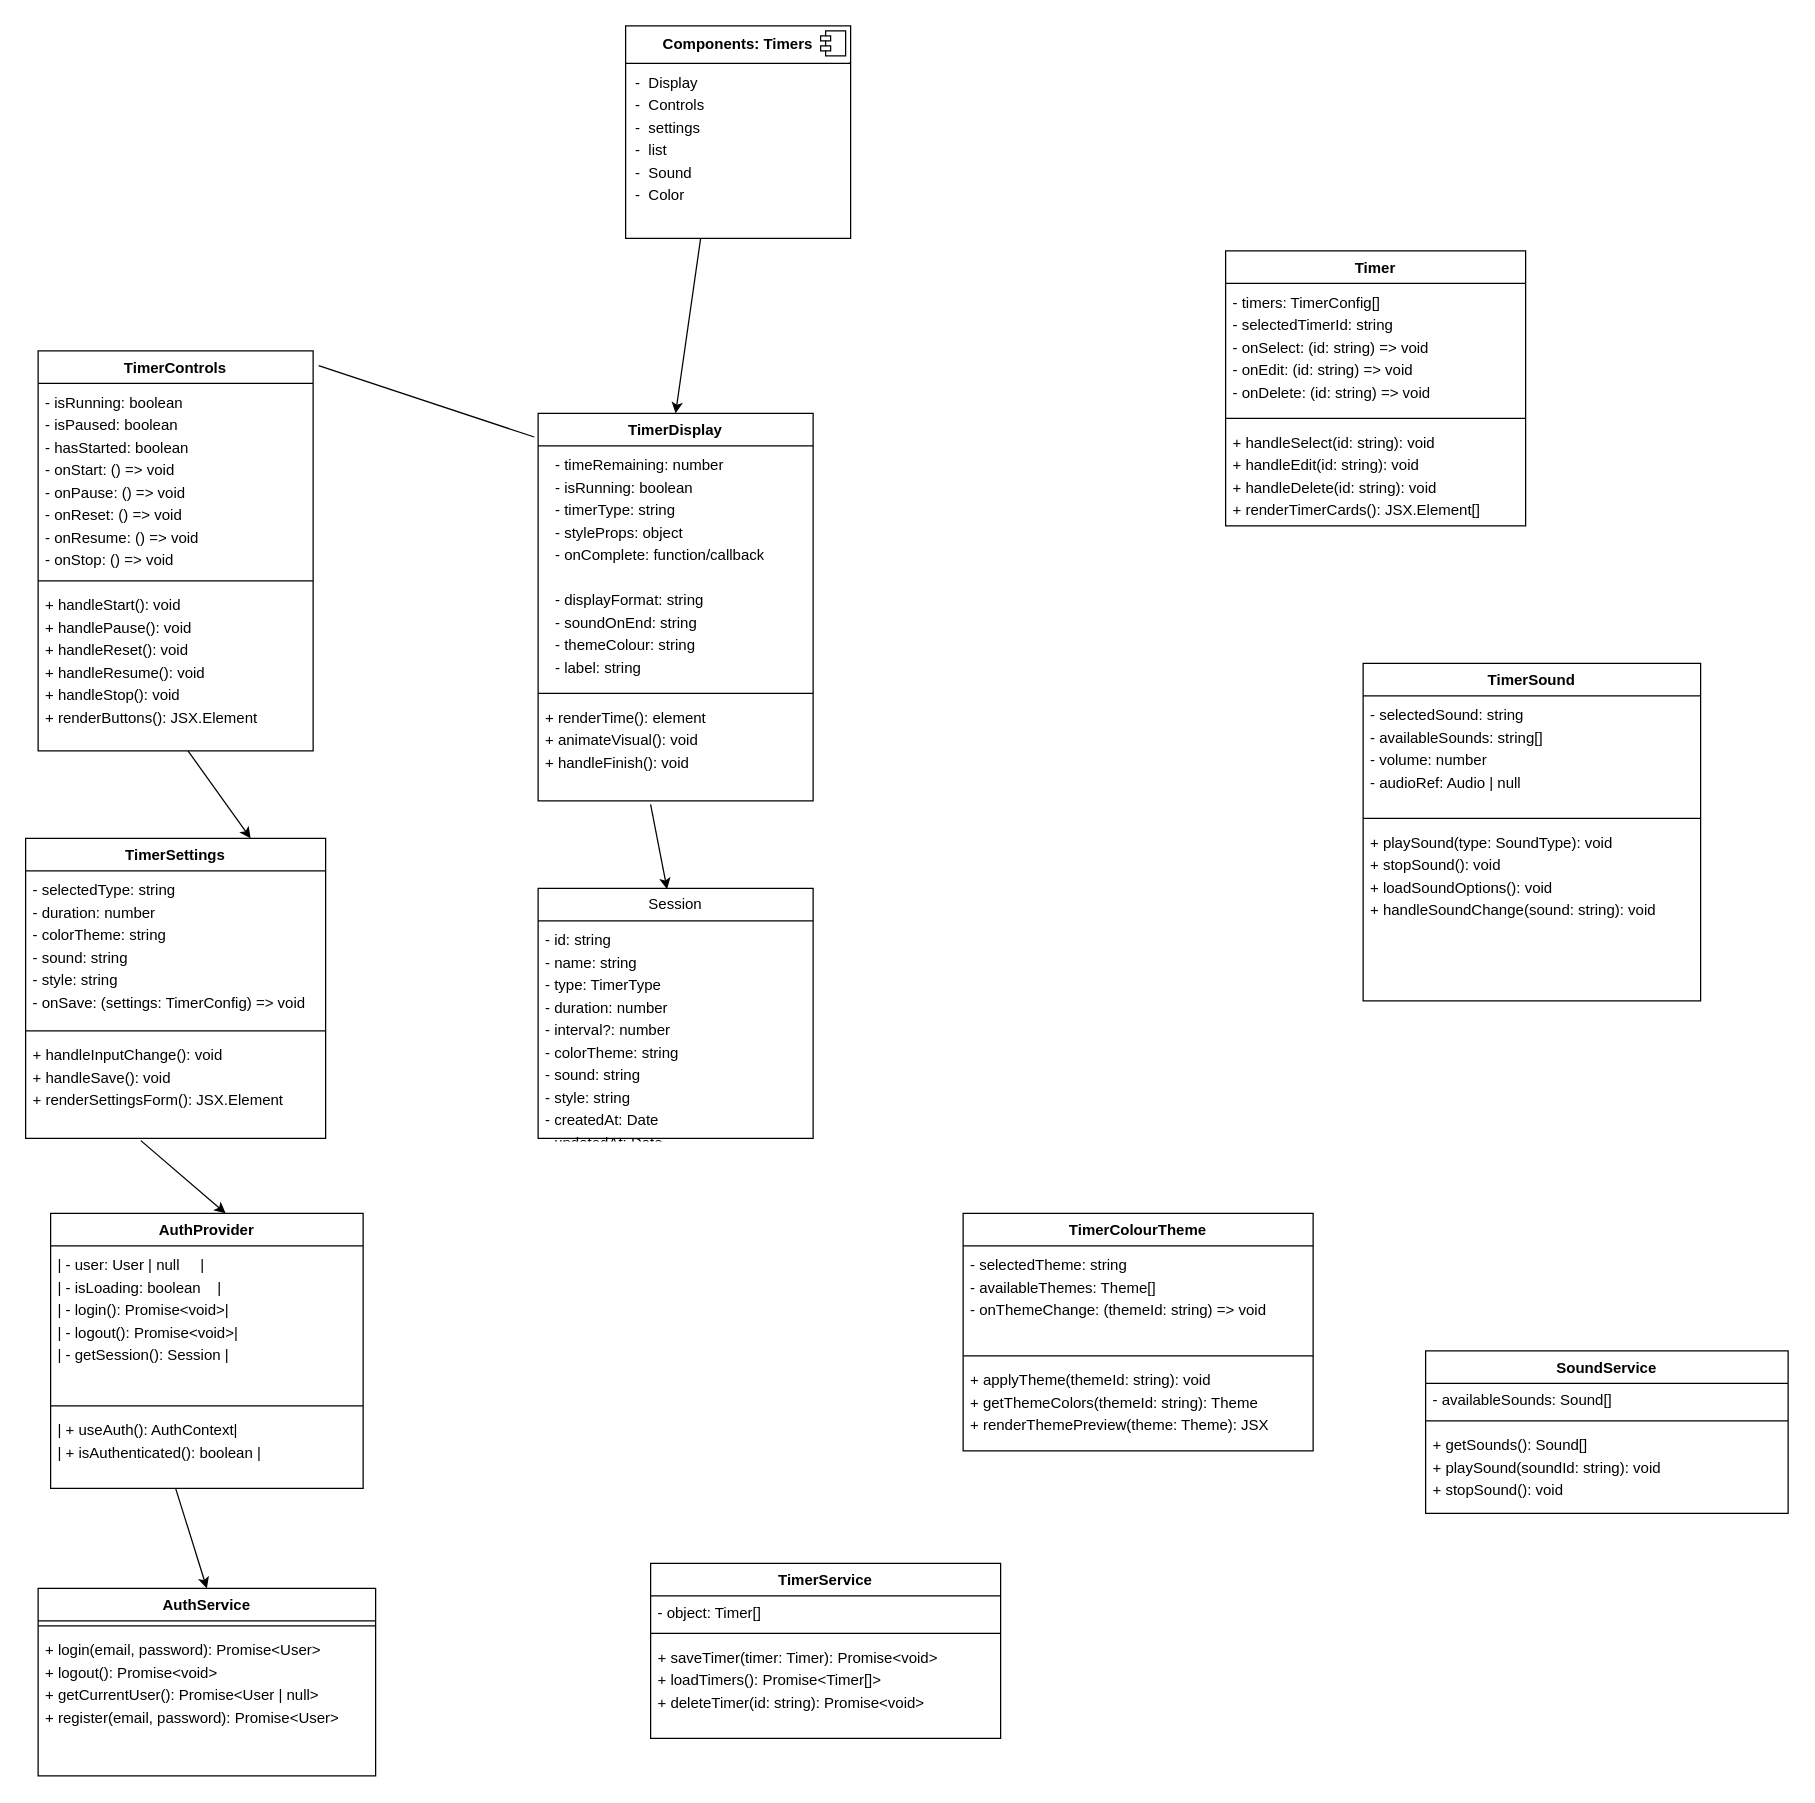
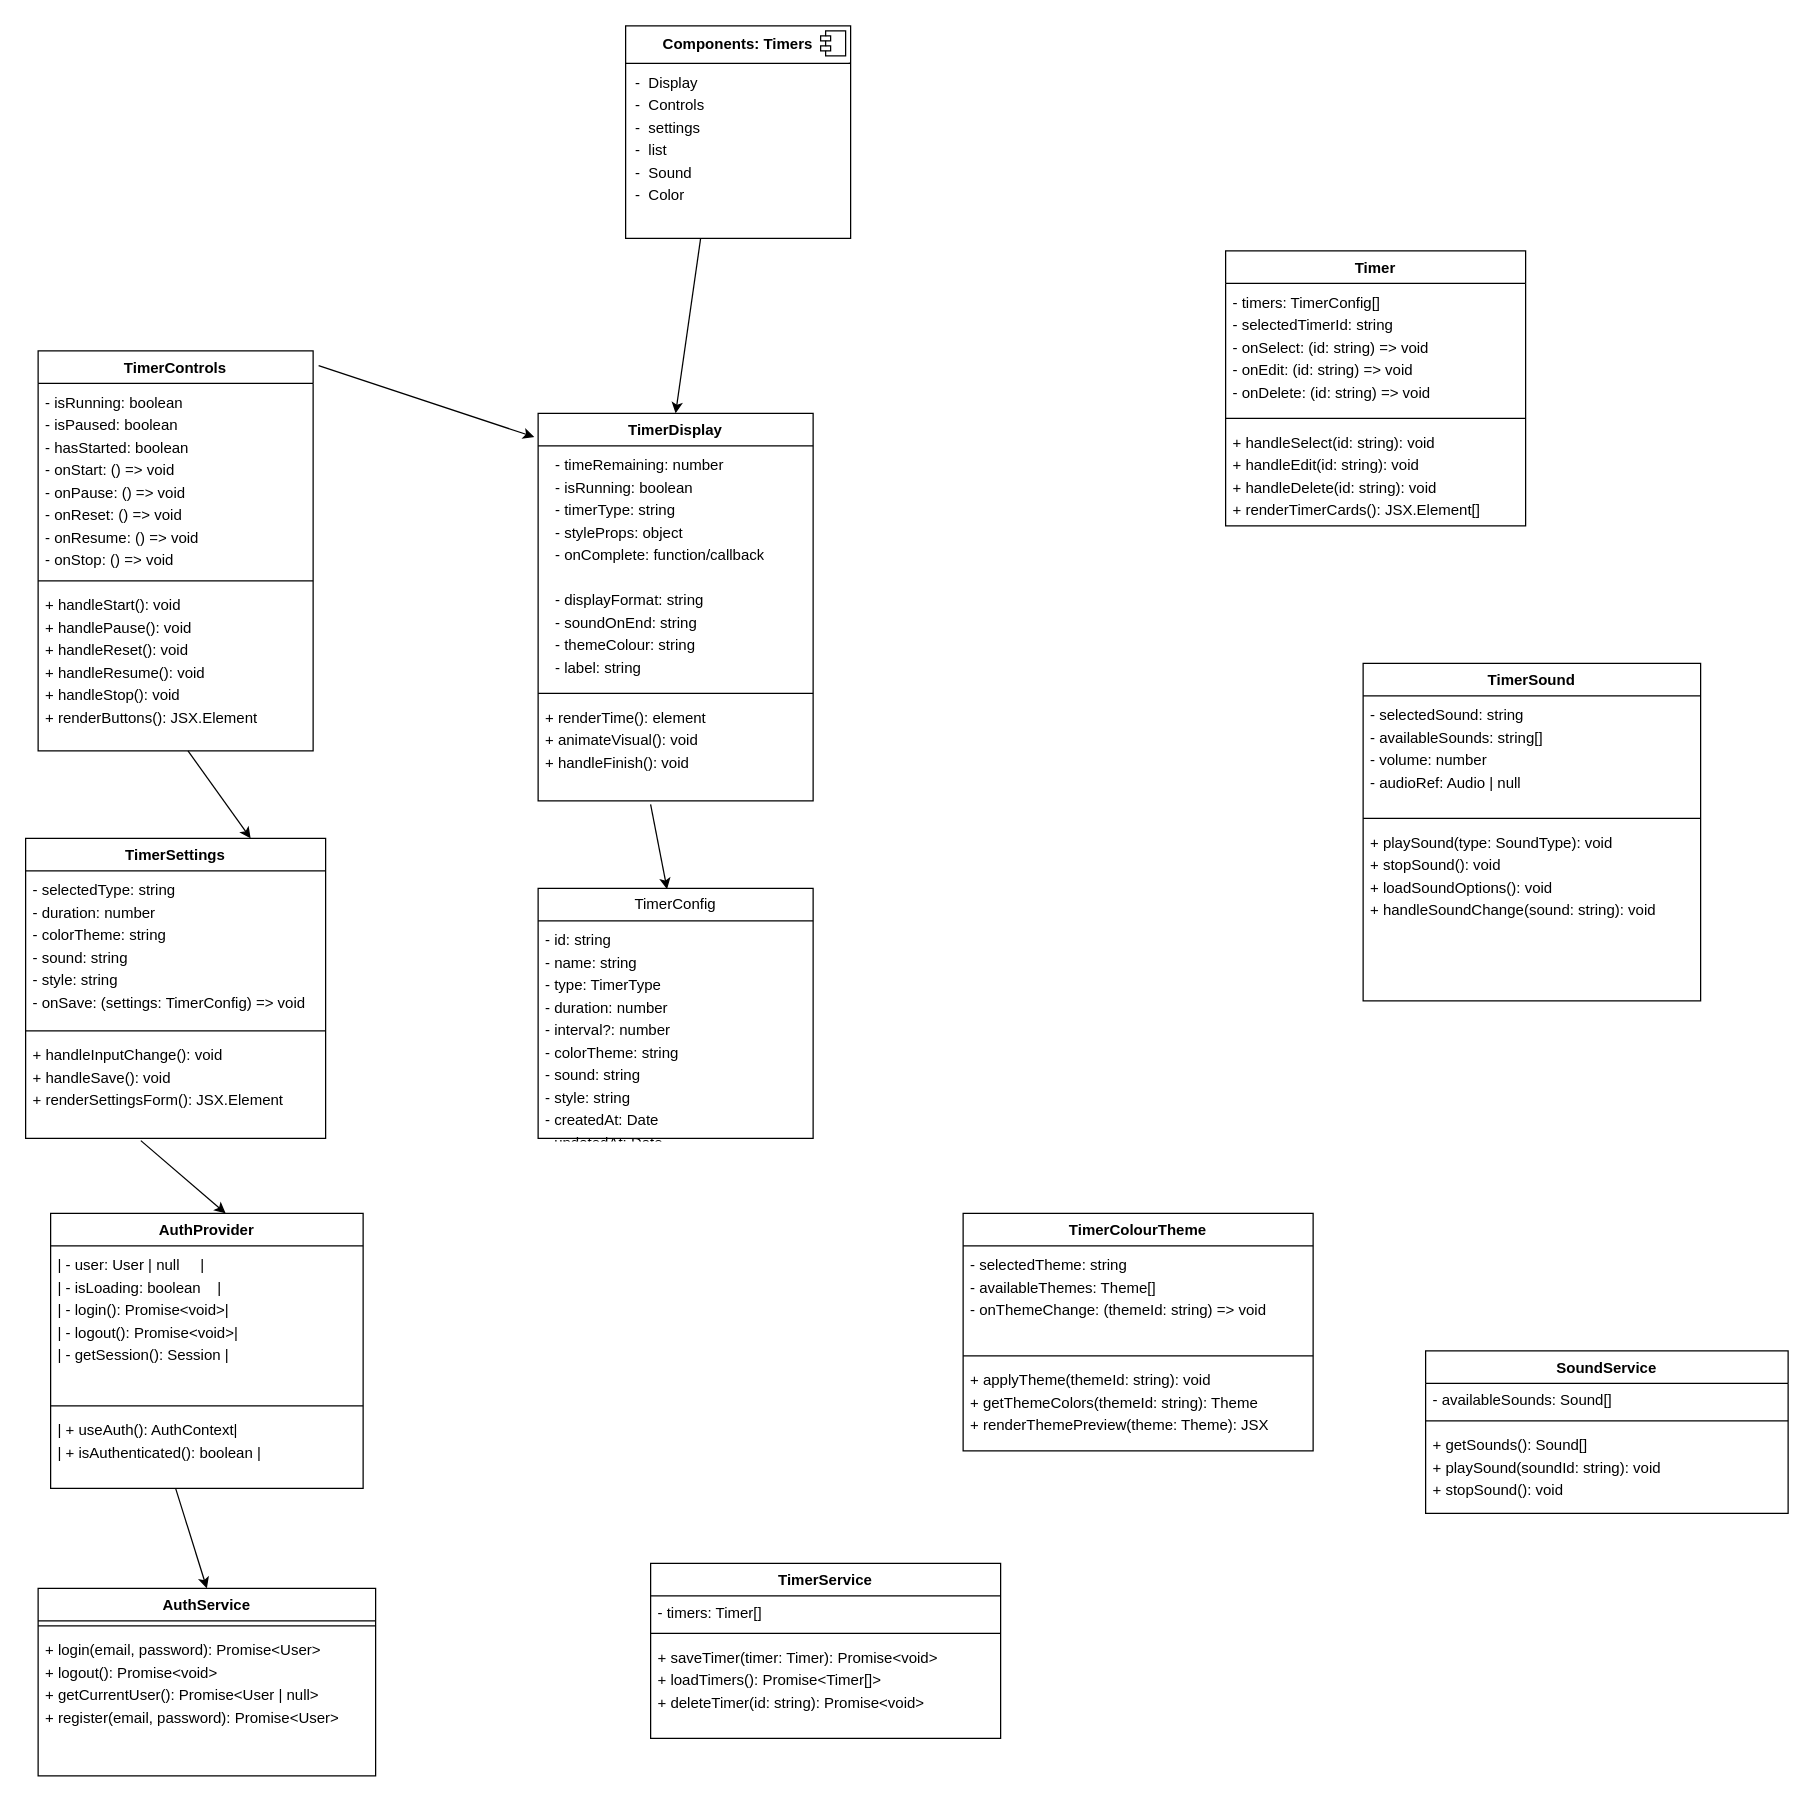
(529, 435) -> (525, 434)
(676, 904) -> (676, 904)
(722, 1613) -> (720, 1613)
